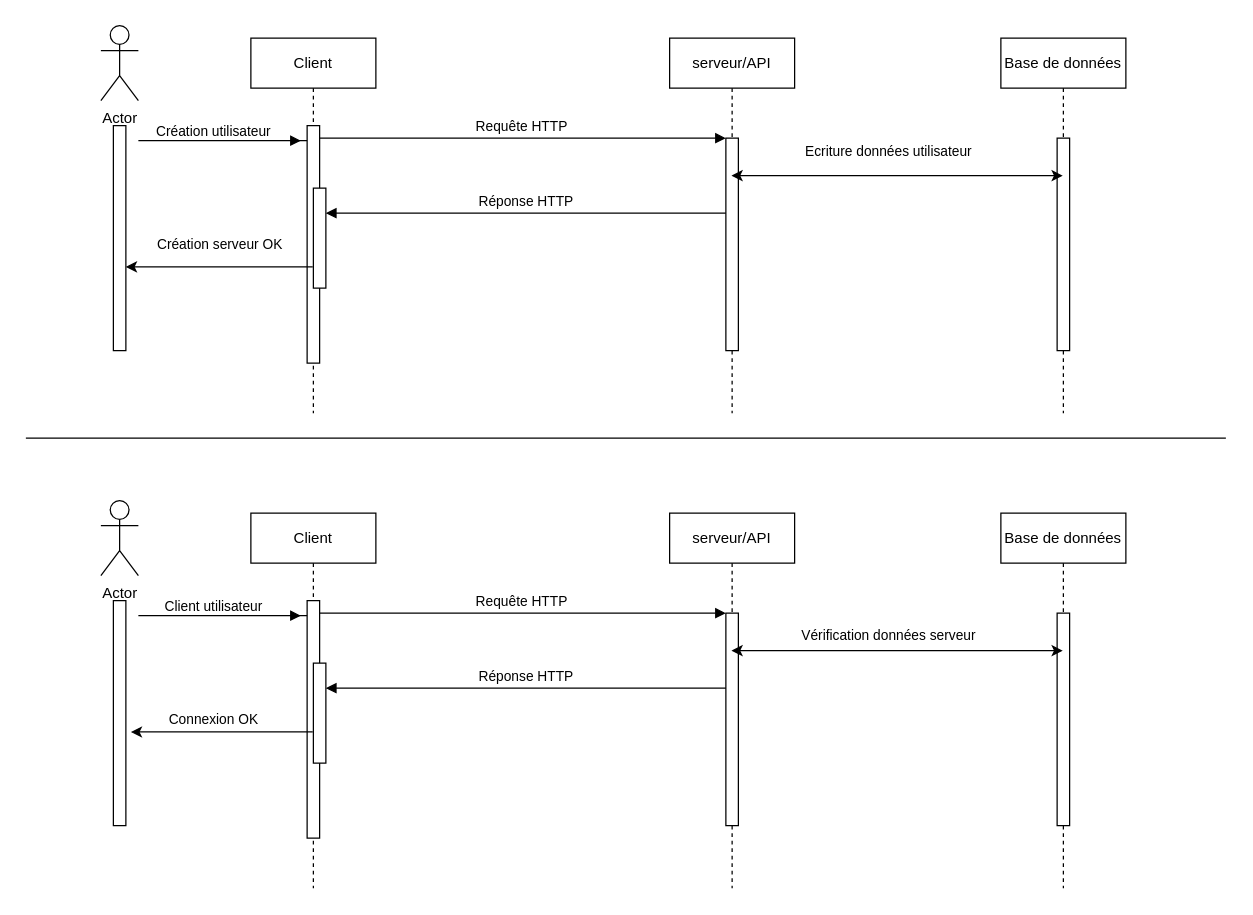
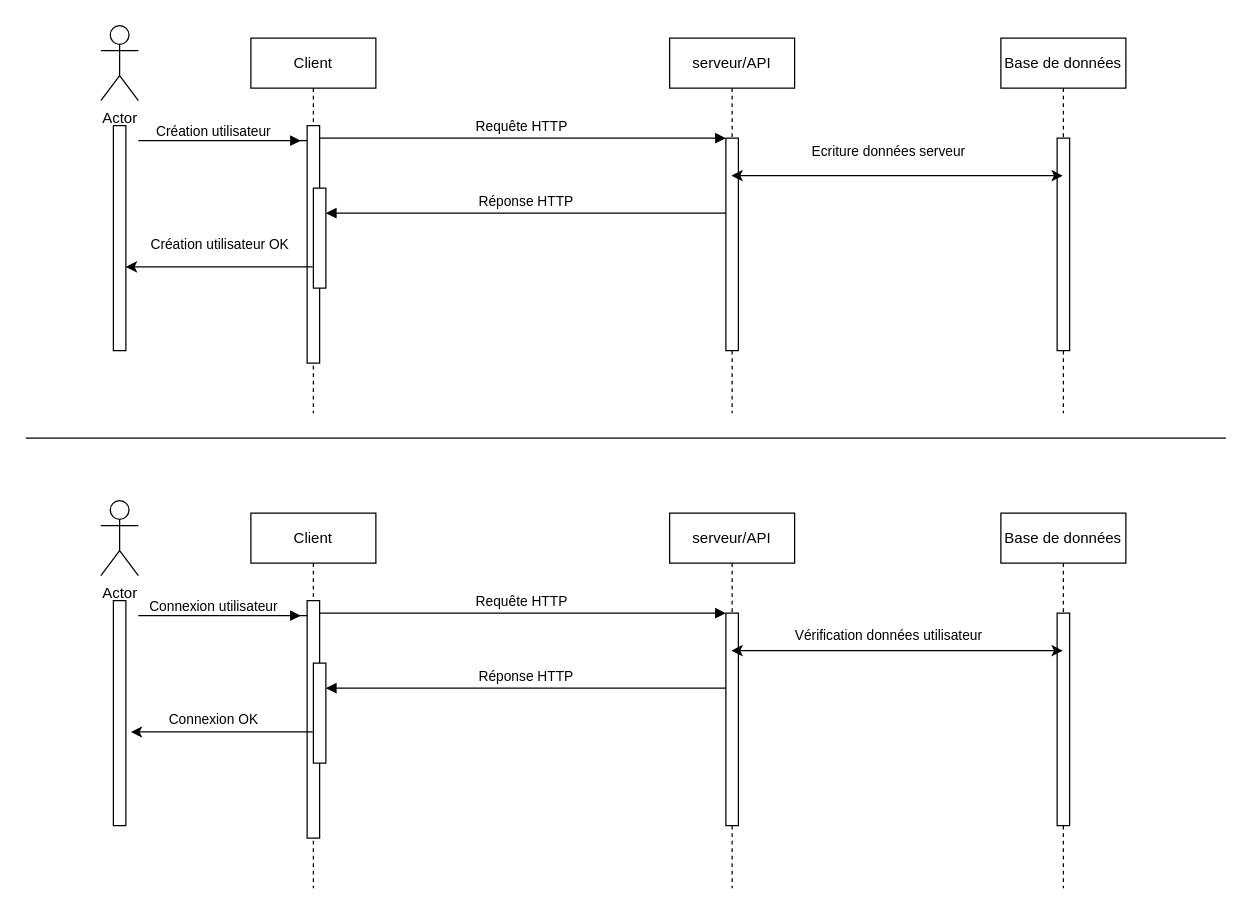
(889, 152) -> (889, 152)
(220, 244) -> (220, 244)
(214, 607) -> (214, 607)
(889, 636) -> (889, 636)
